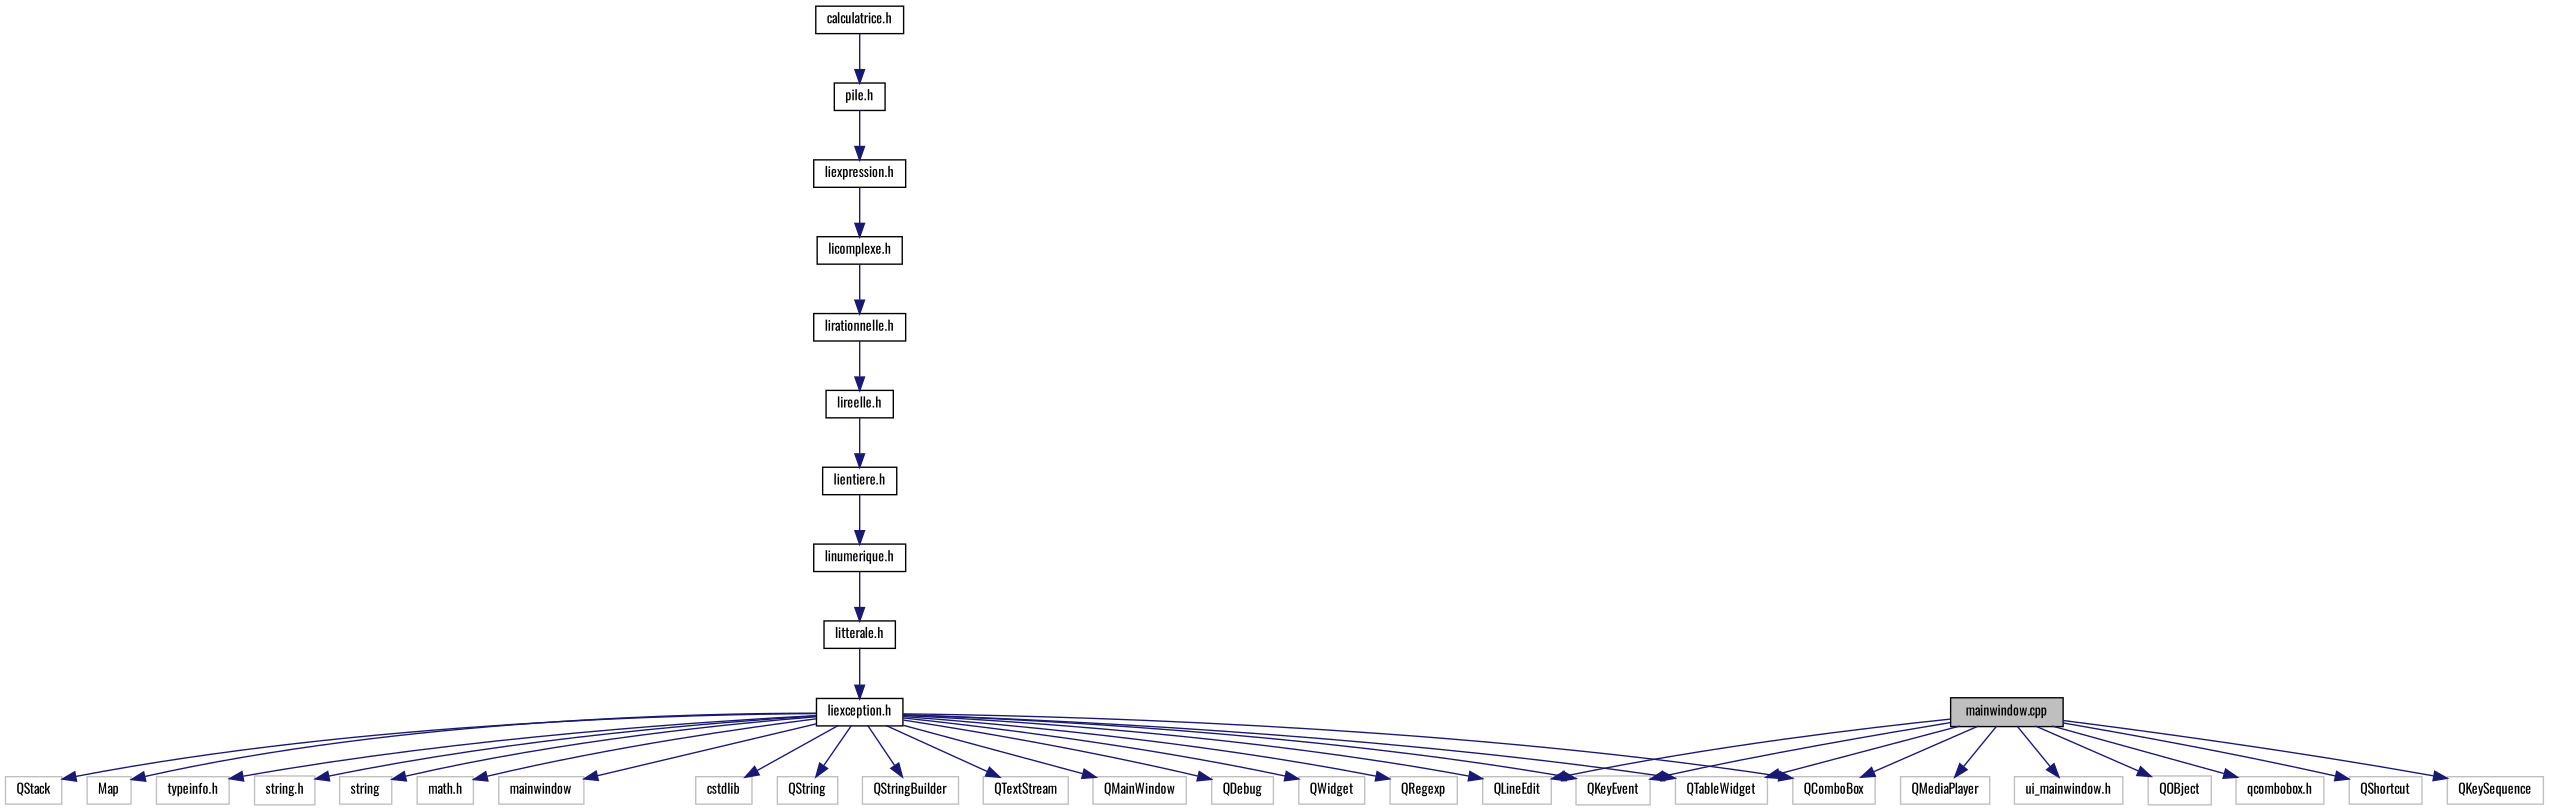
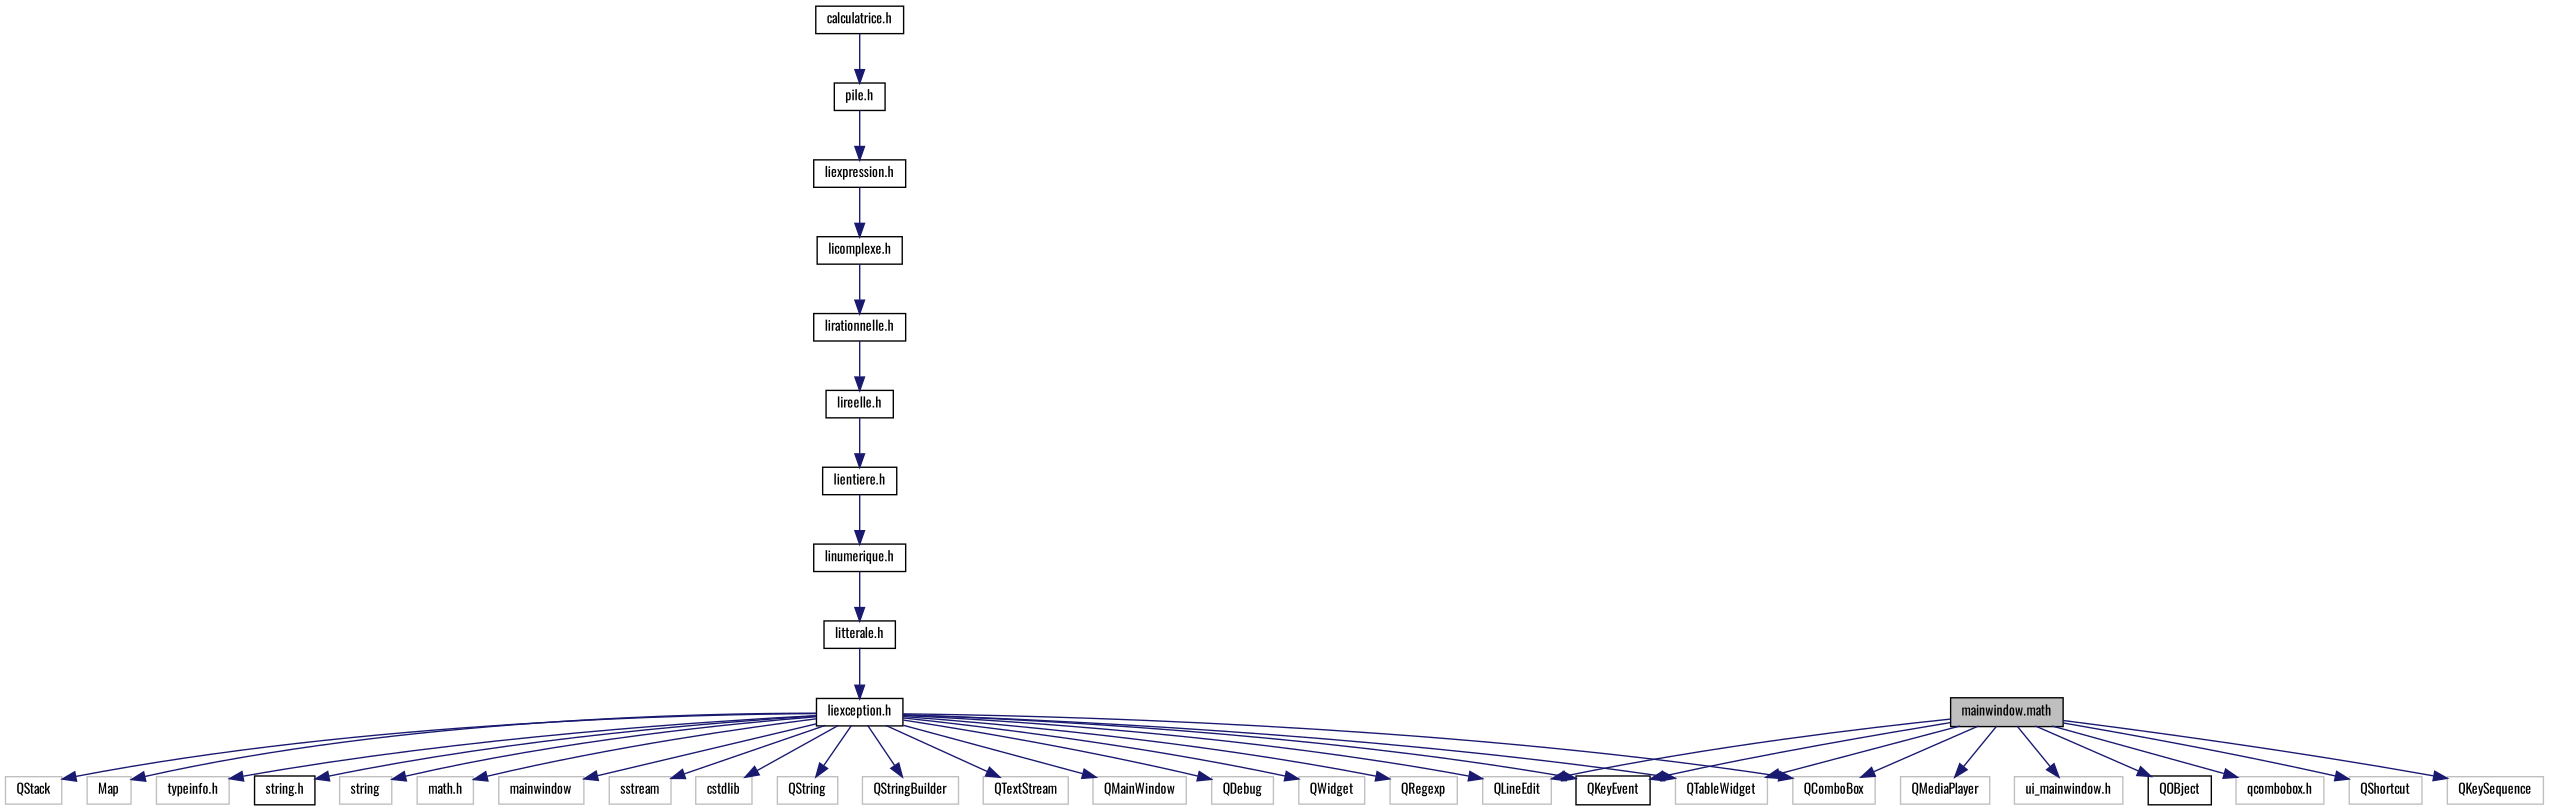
(2007, 712) -> (2007, 712)
(285, 790) -> (285, 790)
none -> (640, 790)
(1613, 790) -> (1613, 790)
(2180, 790) -> (2180, 790)
